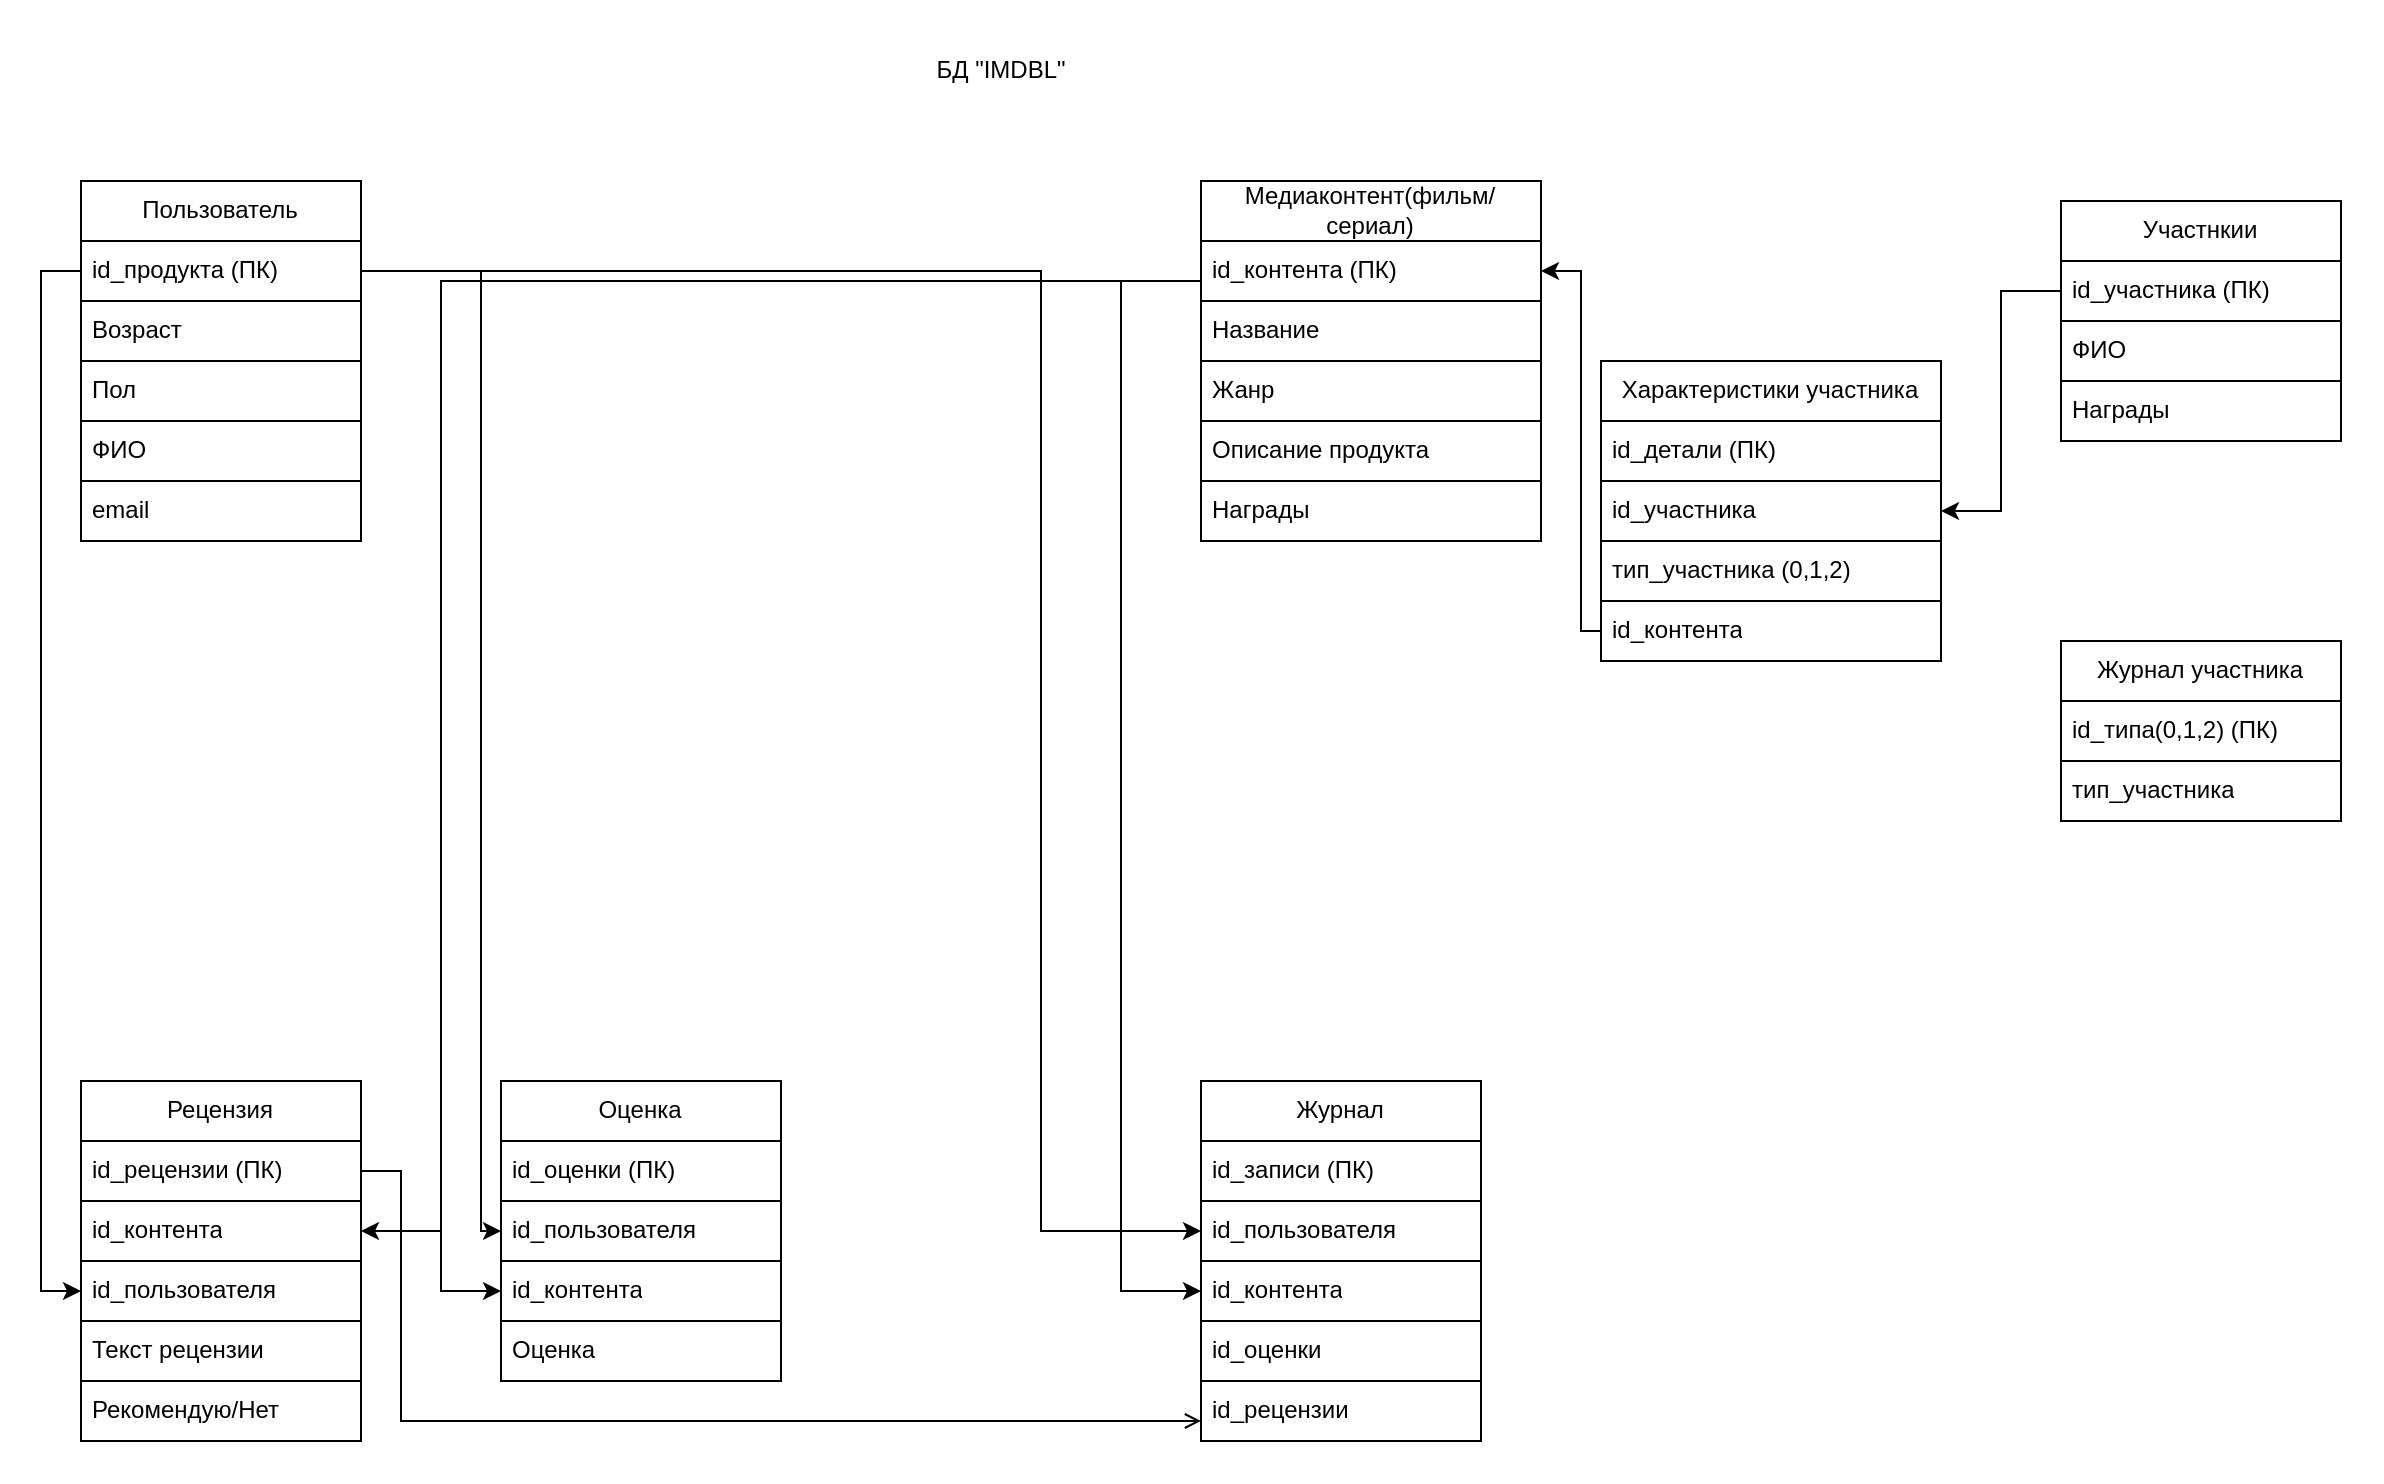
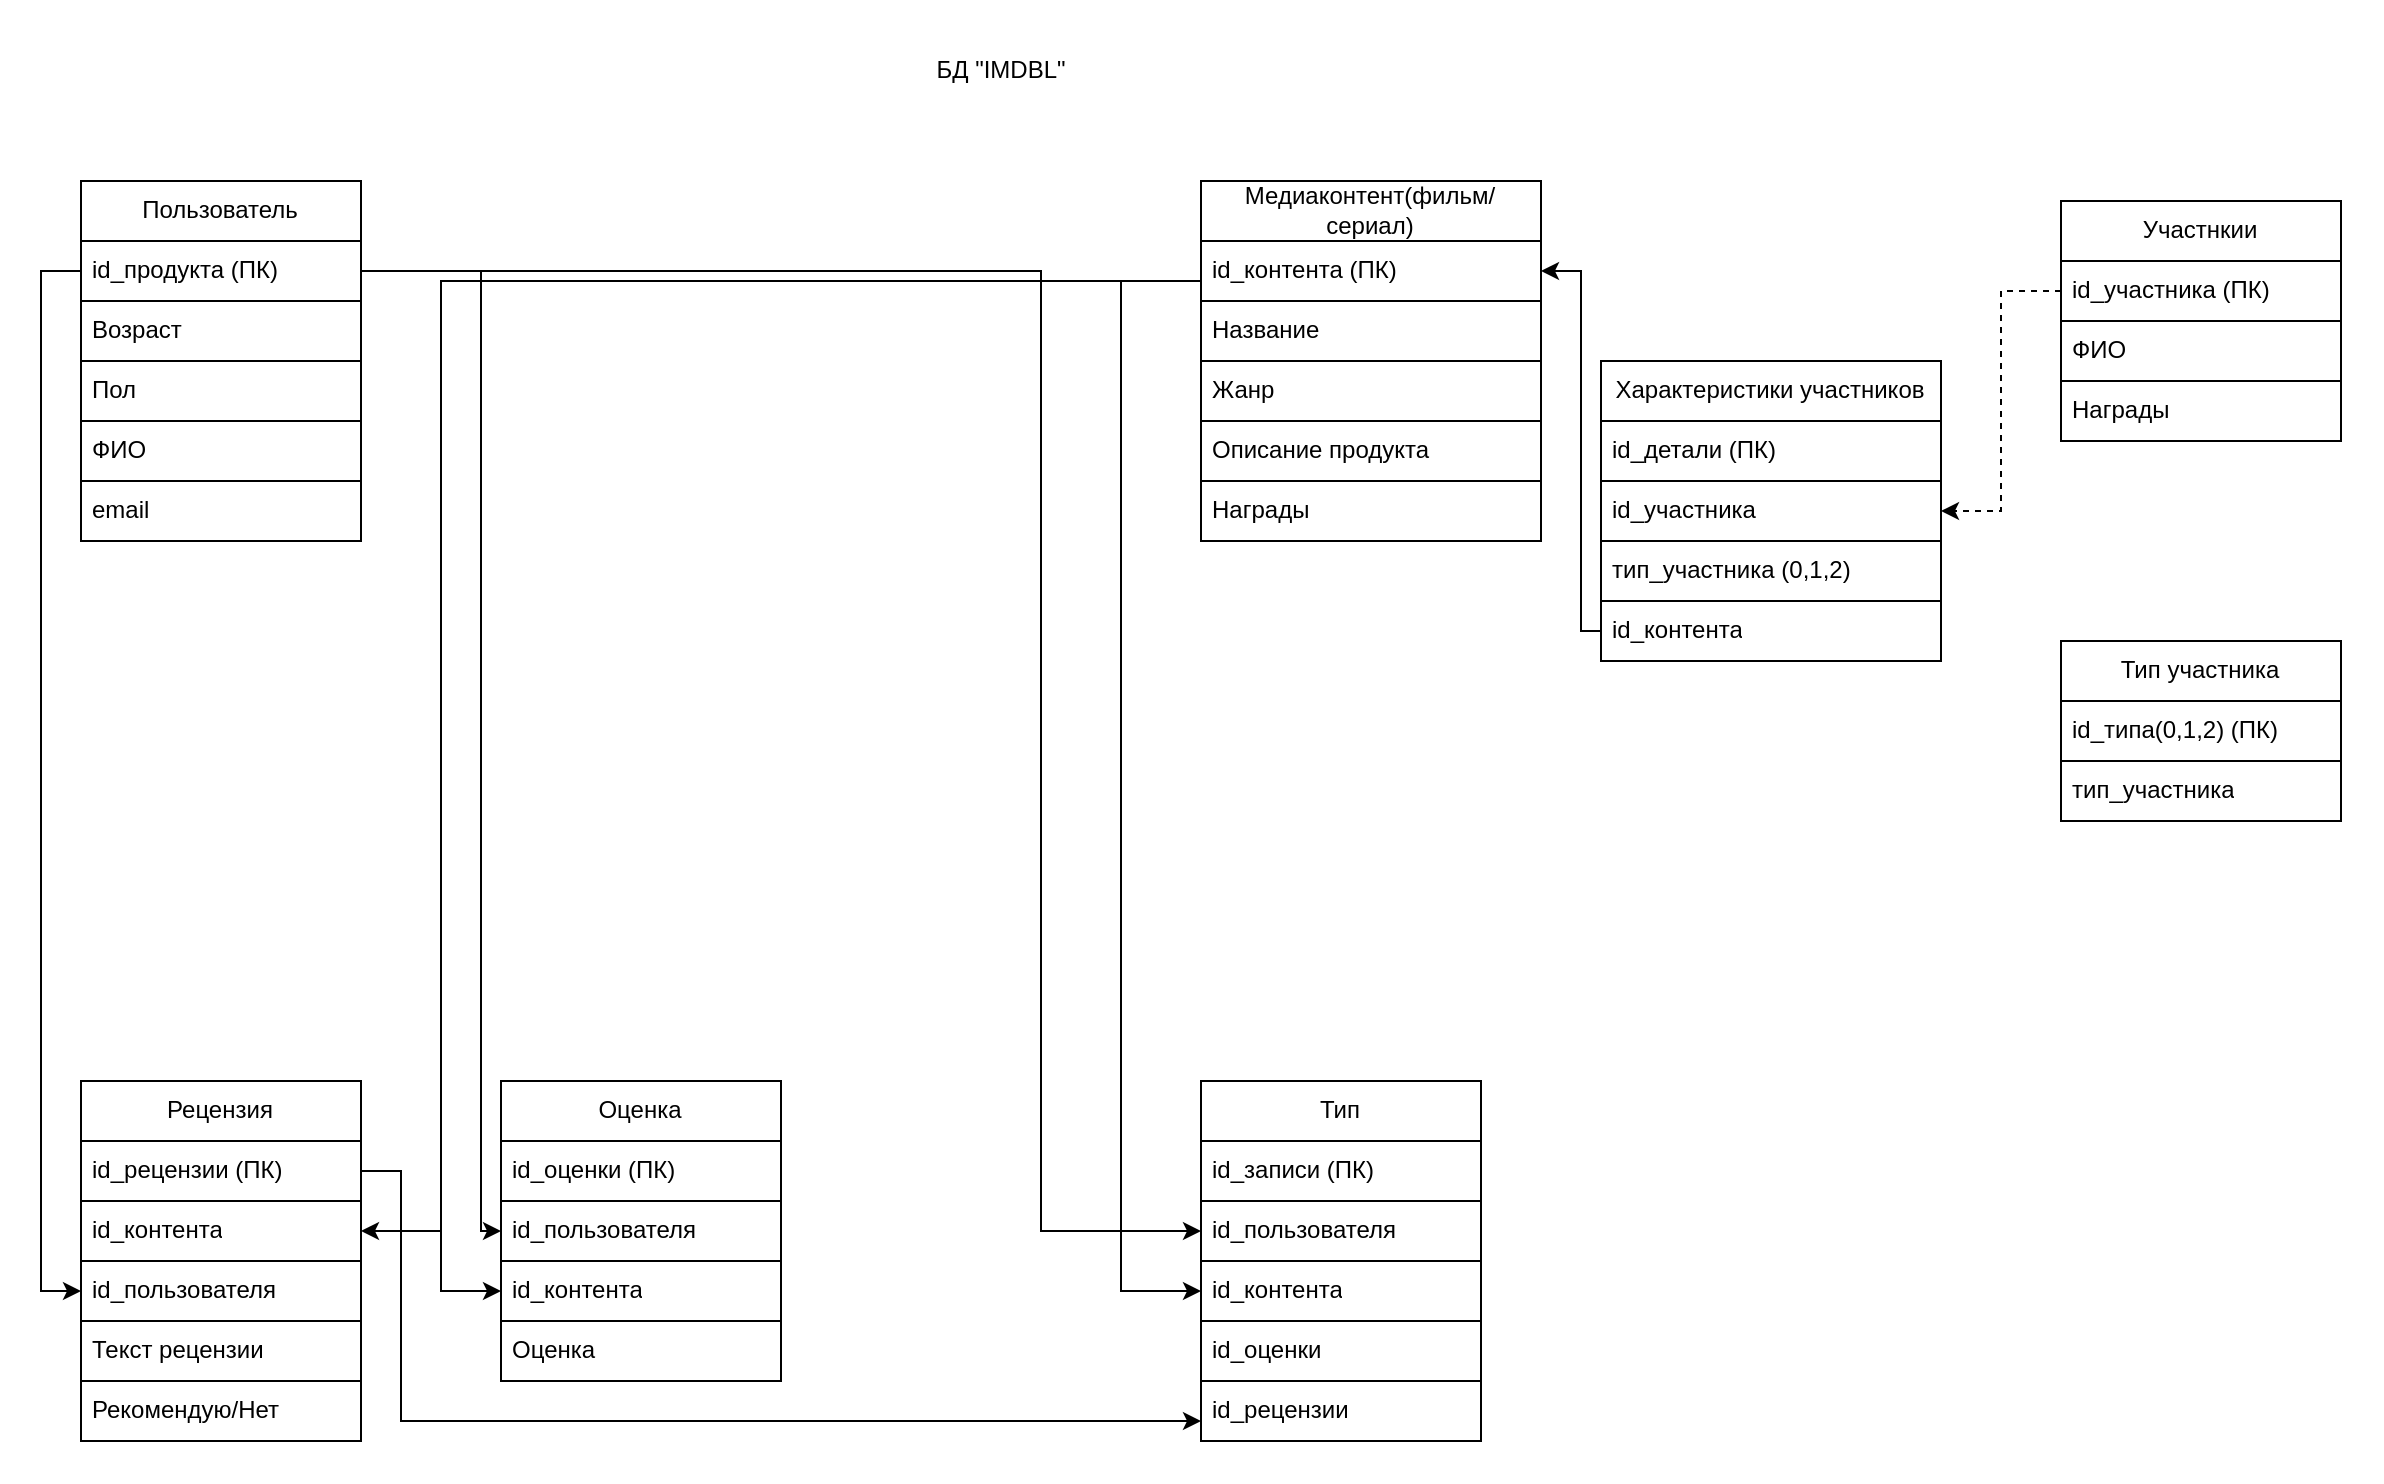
(1771, 391) -> (1771, 391)
(2001, 396) -> (2001, 396)
(2201, 671) -> (2201, 671)
(1341, 1111) -> (1341, 1111)
(1189, 1421) -> (1186, 1421)
